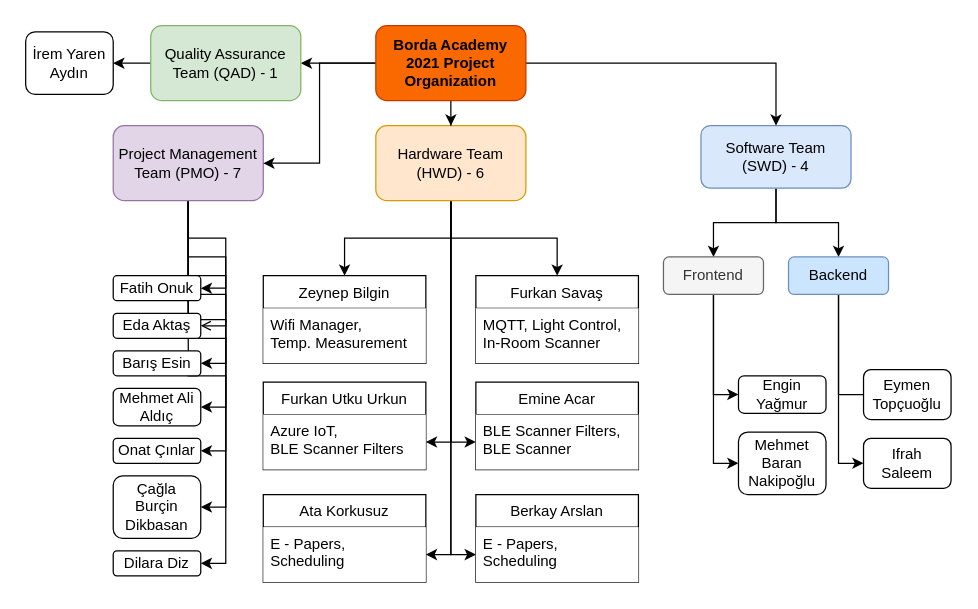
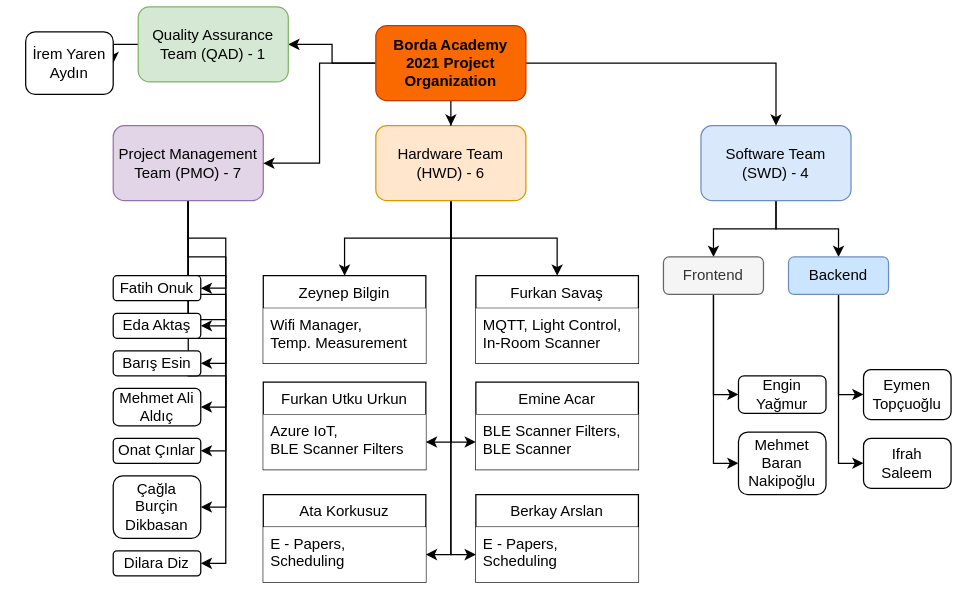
(226, 63) -> (213, 44)
(776, 157) -> (776, 163)
(208, 326) -> (211, 326)
(857, 394) -> (853, 394)
